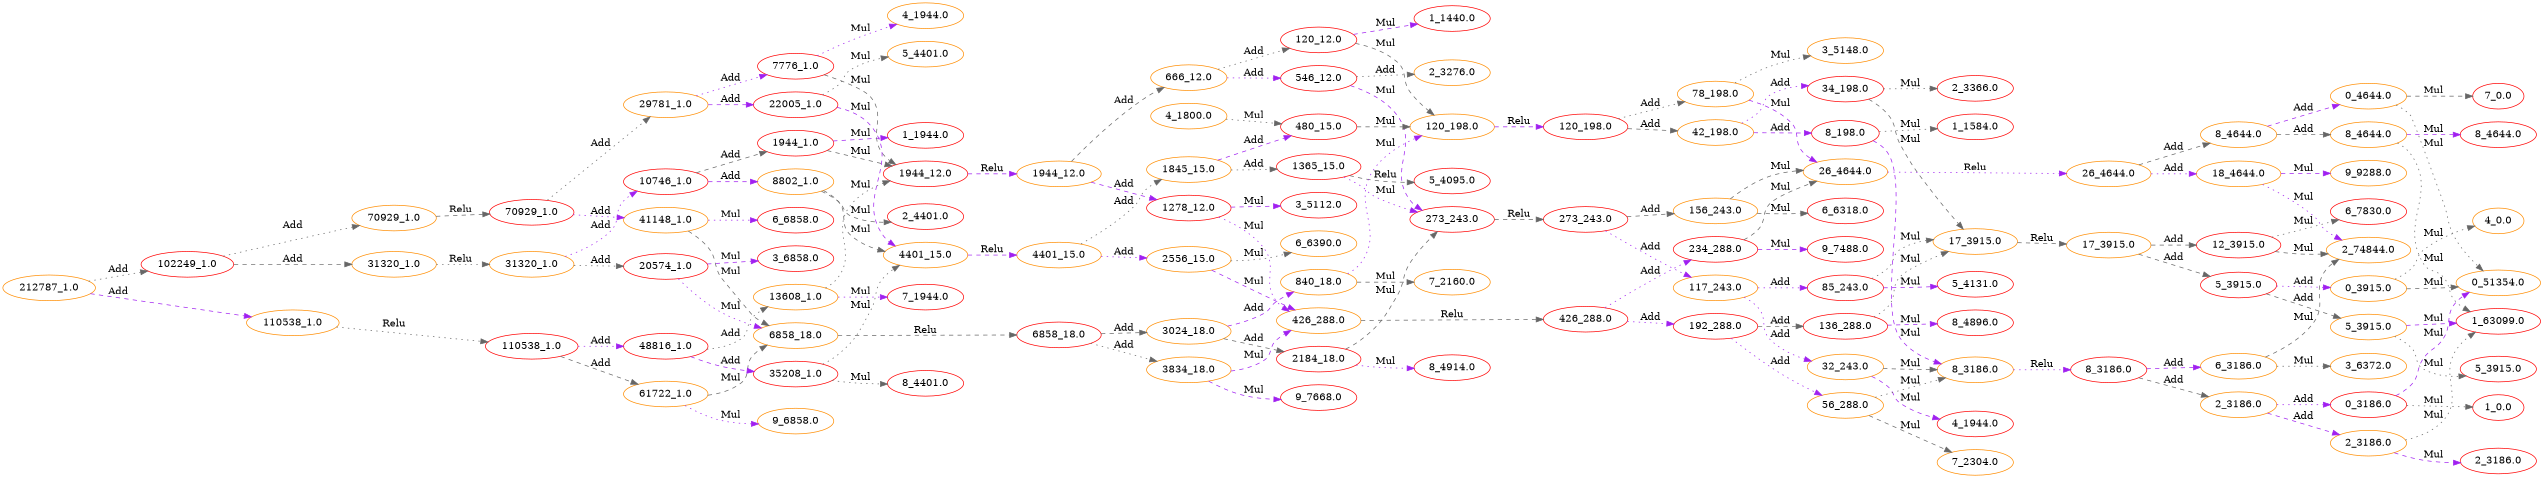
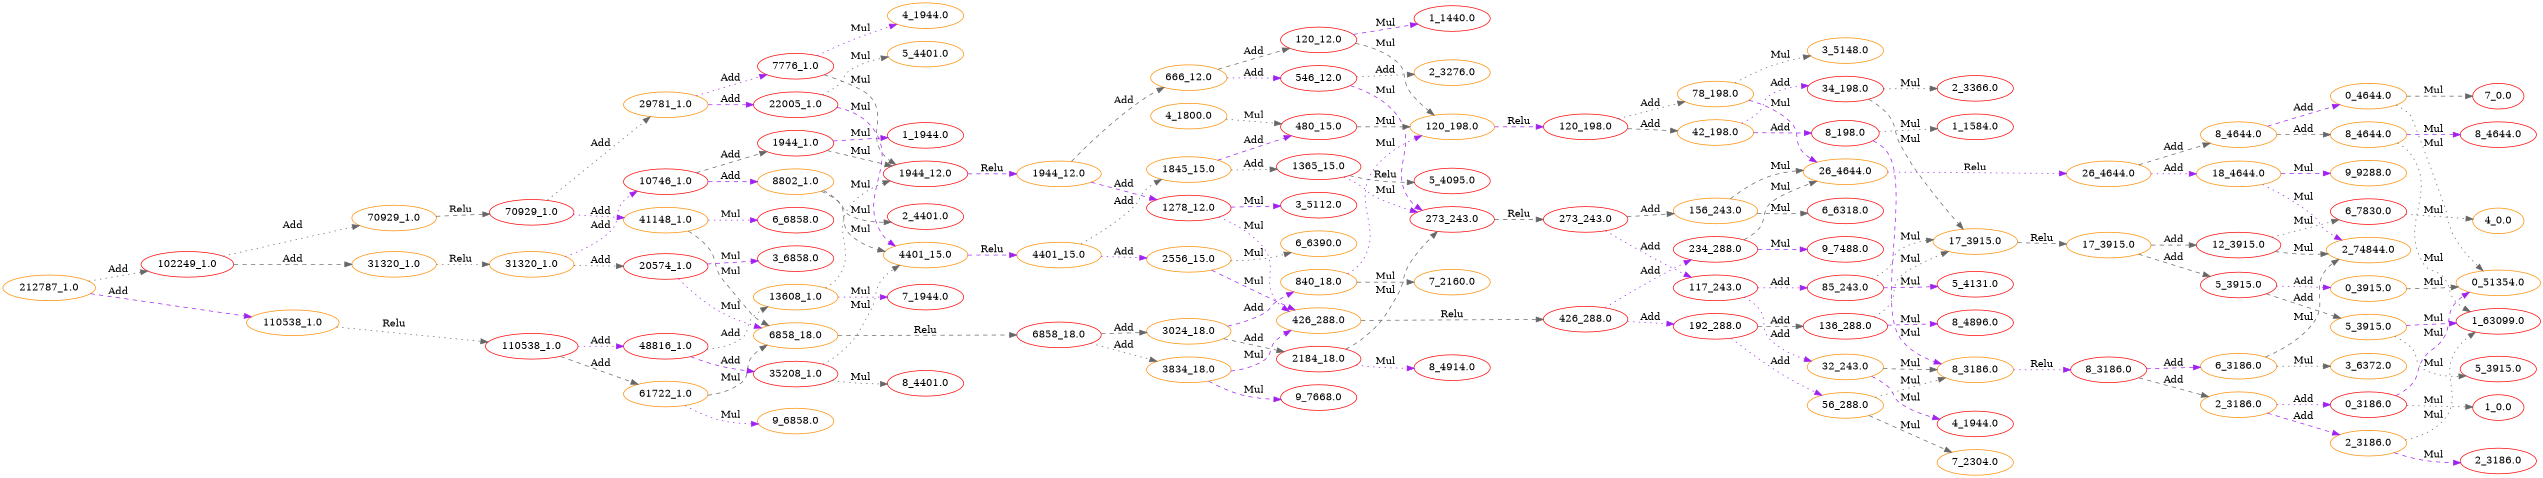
(1250, 60) -> (1250, 60)
(2427, 248) -> (2436, 216)
(1715, 288) -> (1715, 288)
